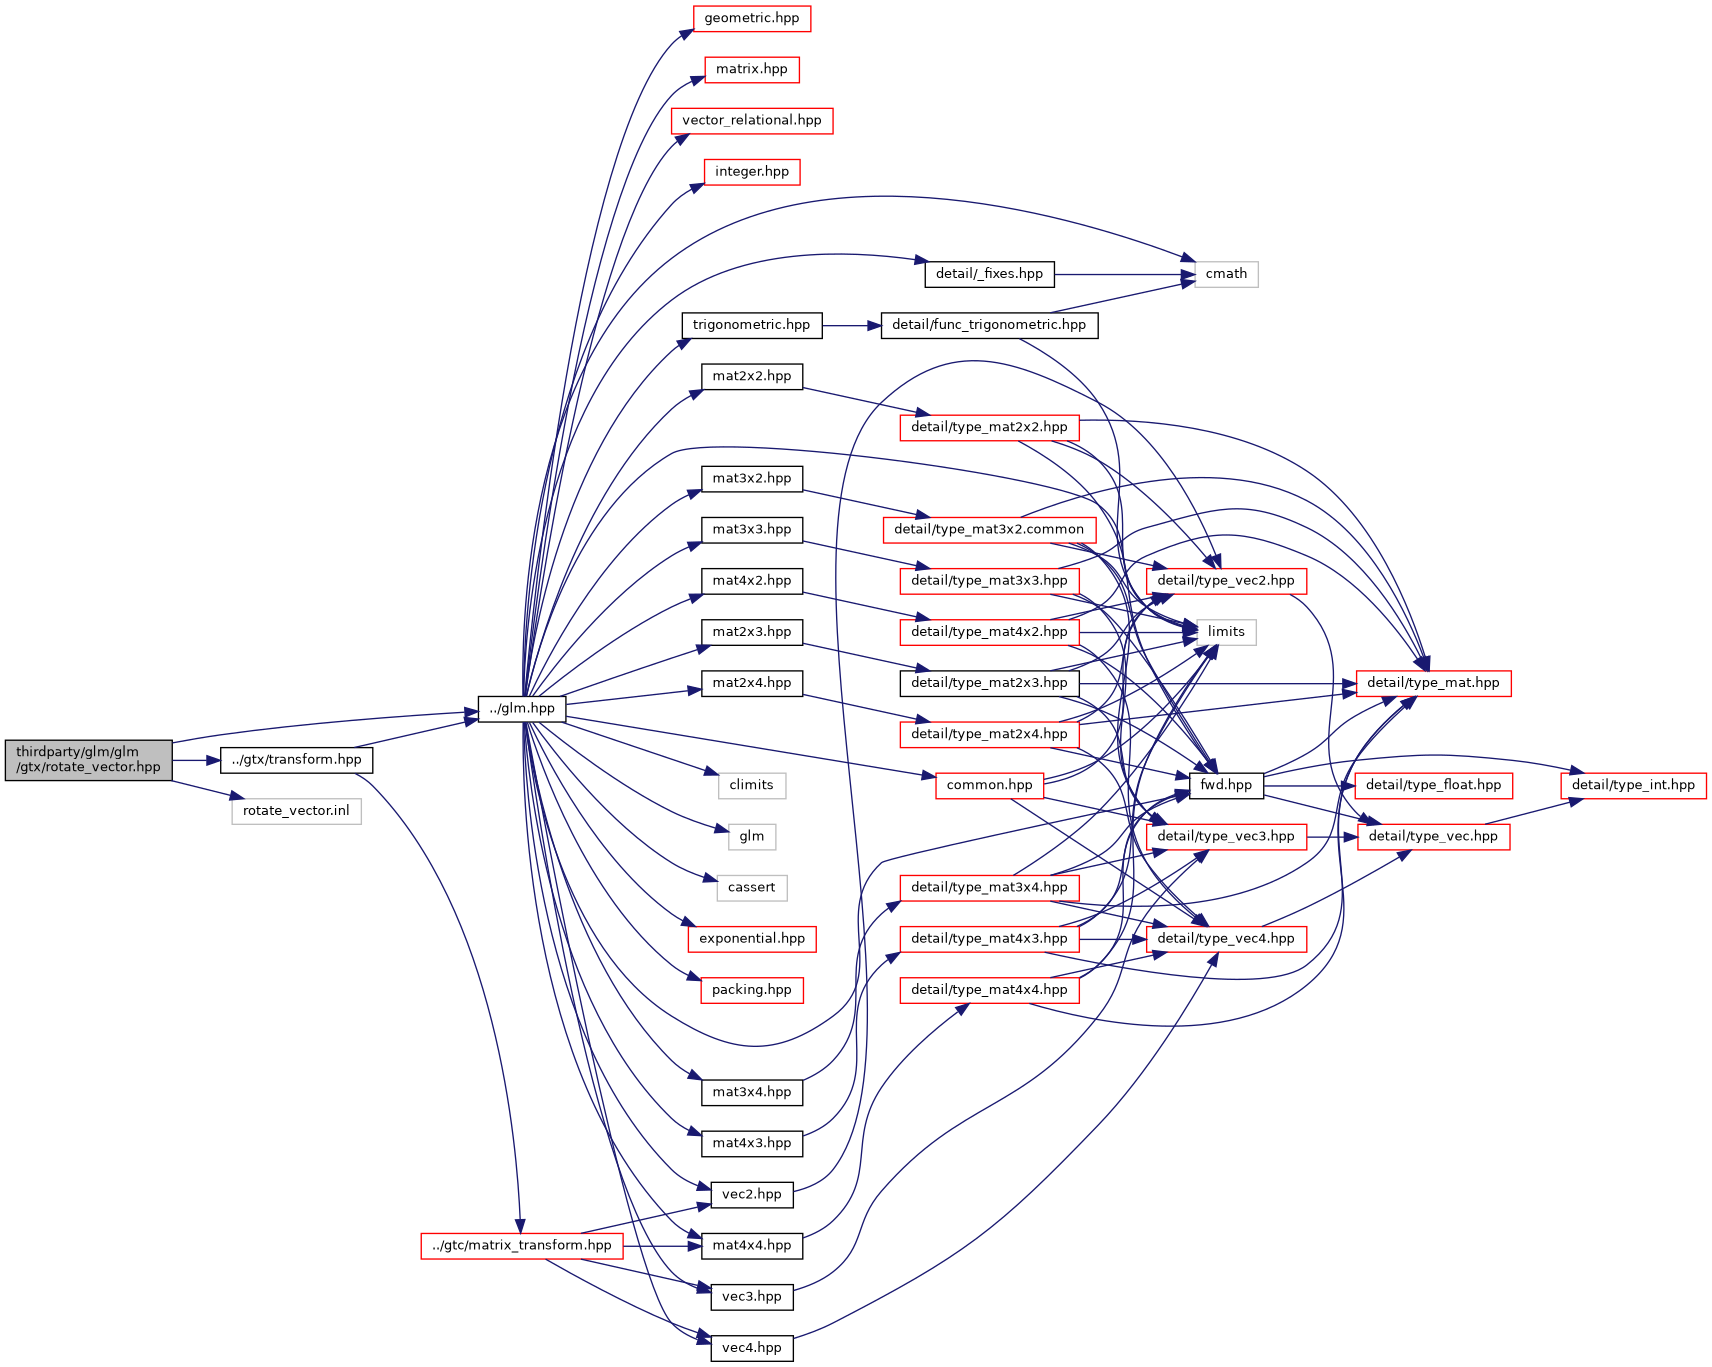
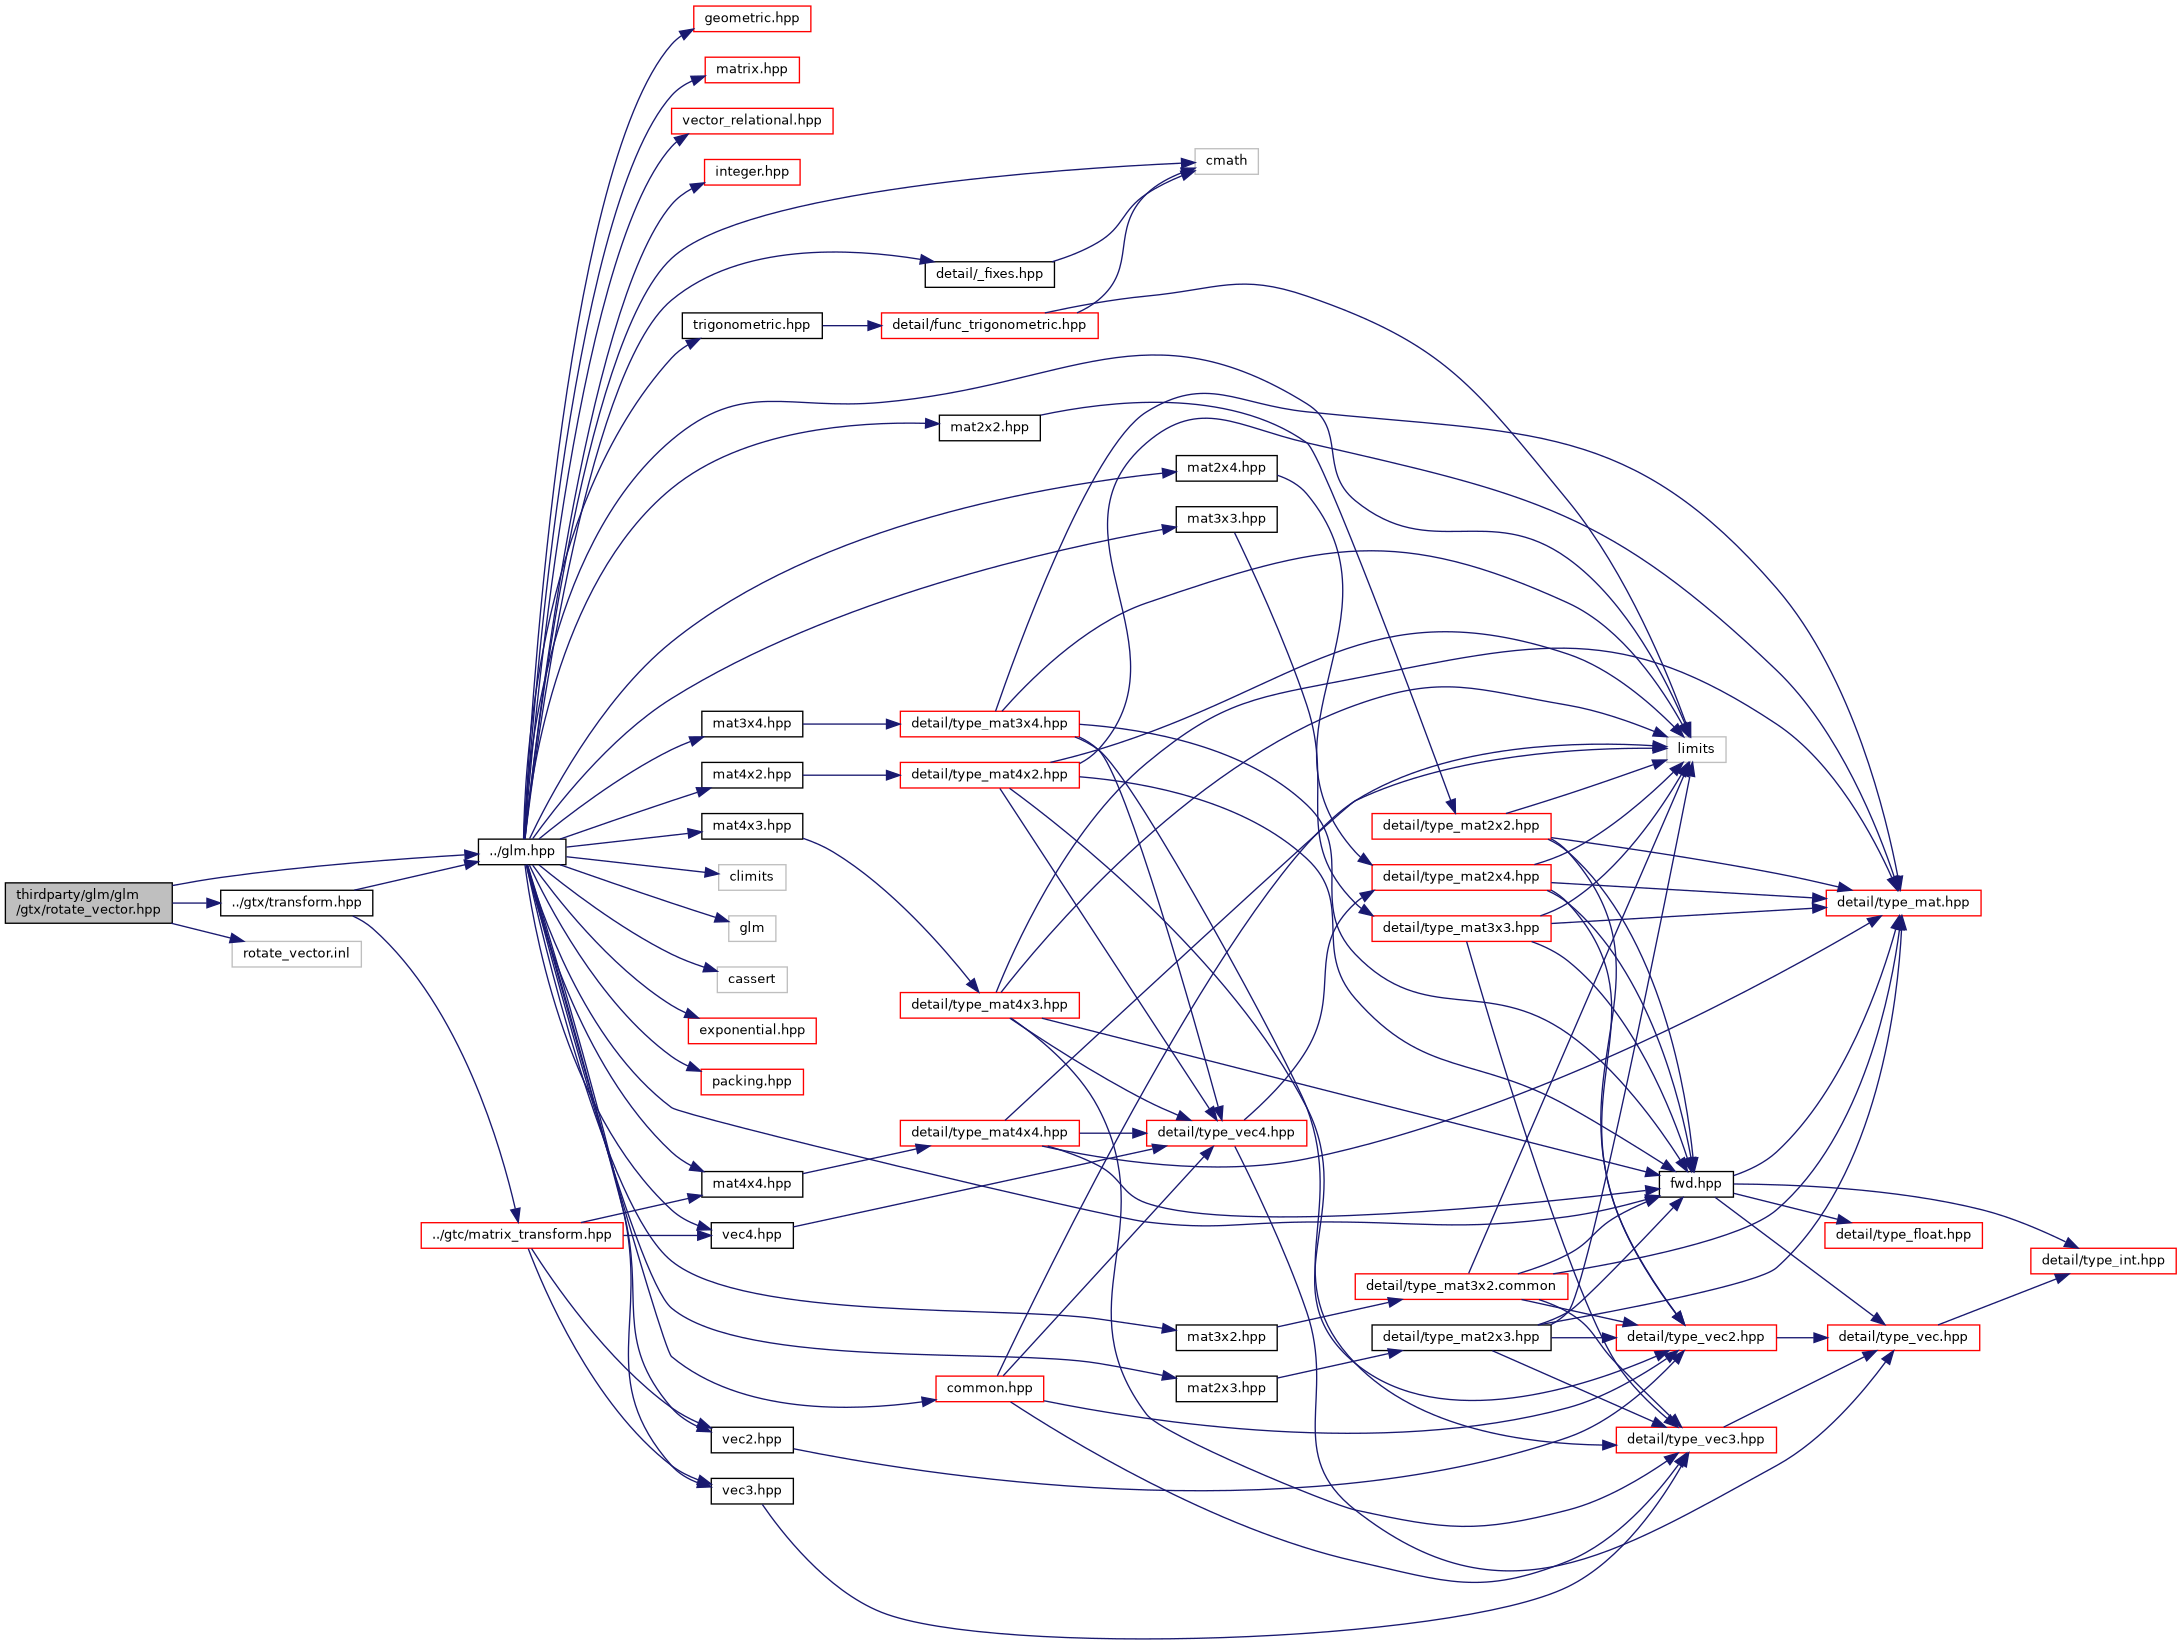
(990, 326) -> (990, 326)
(1132, 834) -> (1320, 1016)
